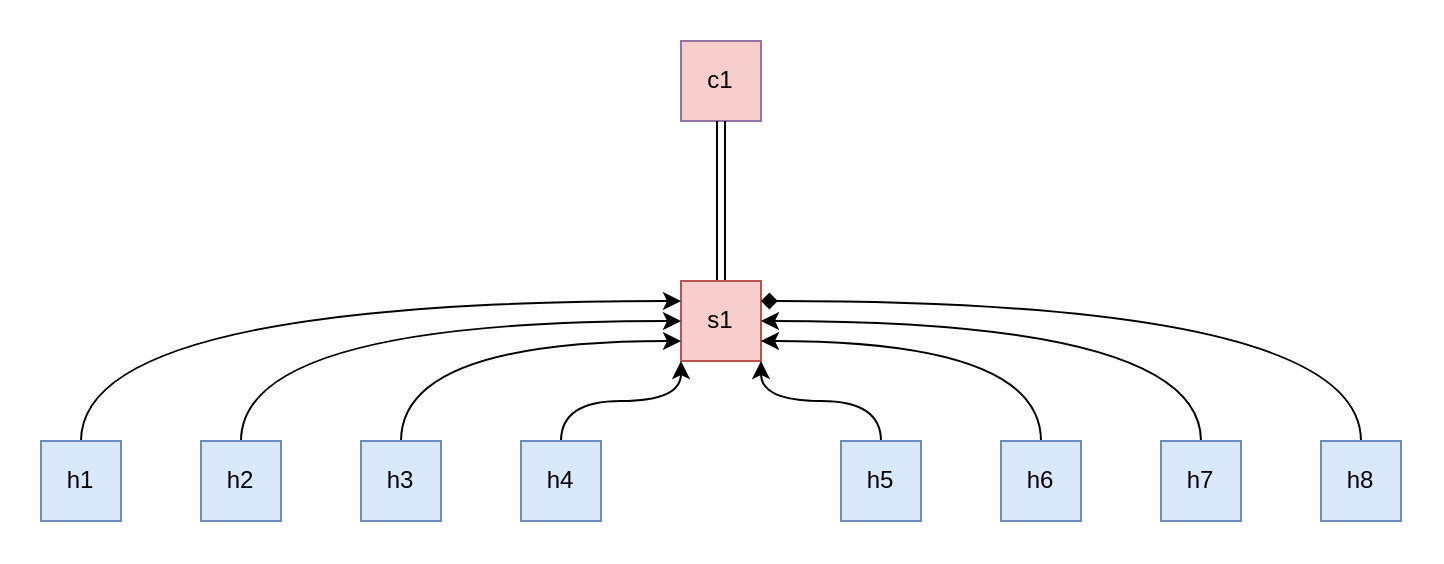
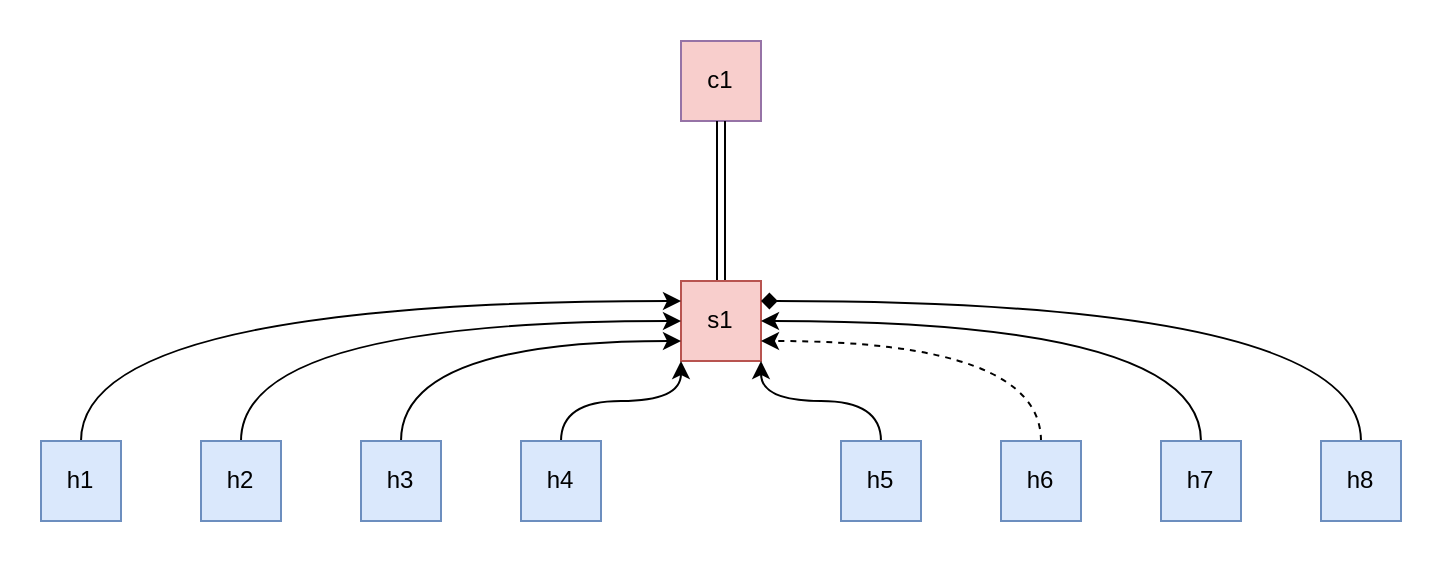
(926, 353) -> (926, 353)
